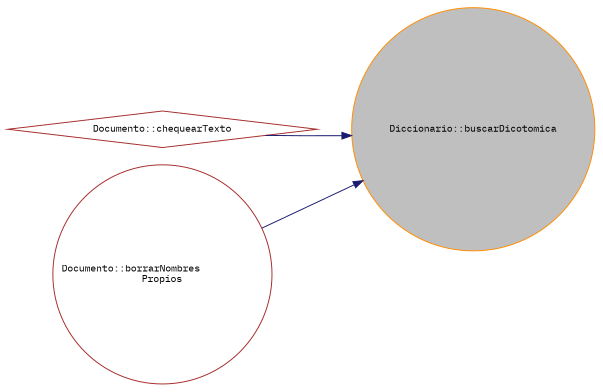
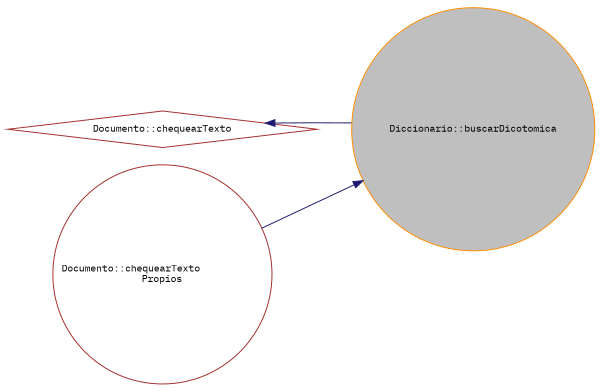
(304, 136) -> (313, 123)
(162, 274) -> (162, 274)
